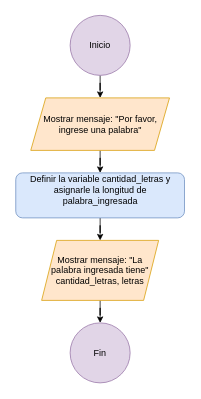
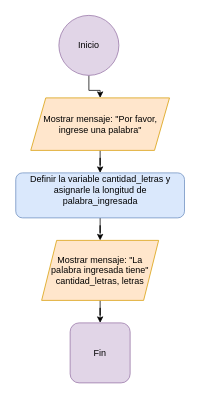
(100, 45) -> (89, 45)
(100, 353) -> (100, 353)
